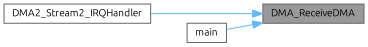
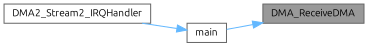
(202, 14) -> (159, 26)
